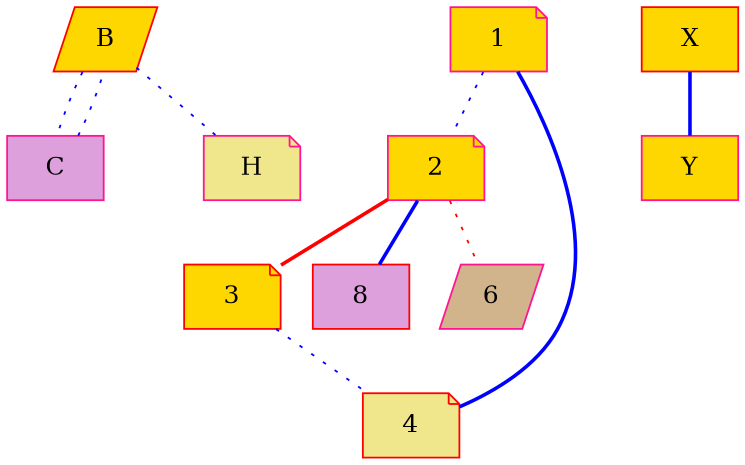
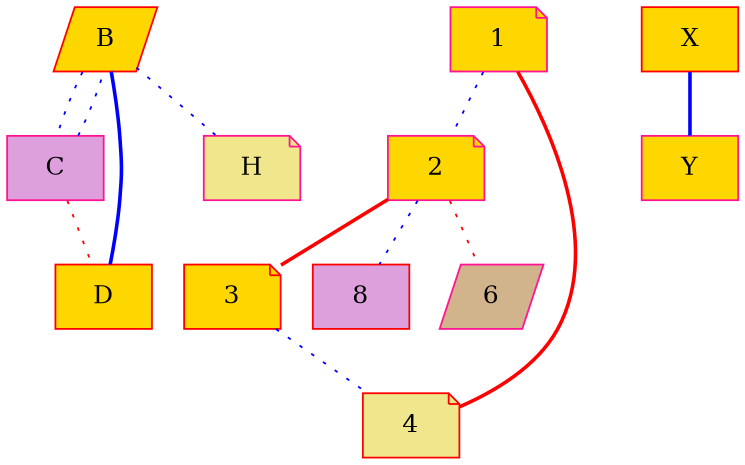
(399, 233) -> (399, 233)
(575, 260) -> (575, 260)
none -> (104, 297)
